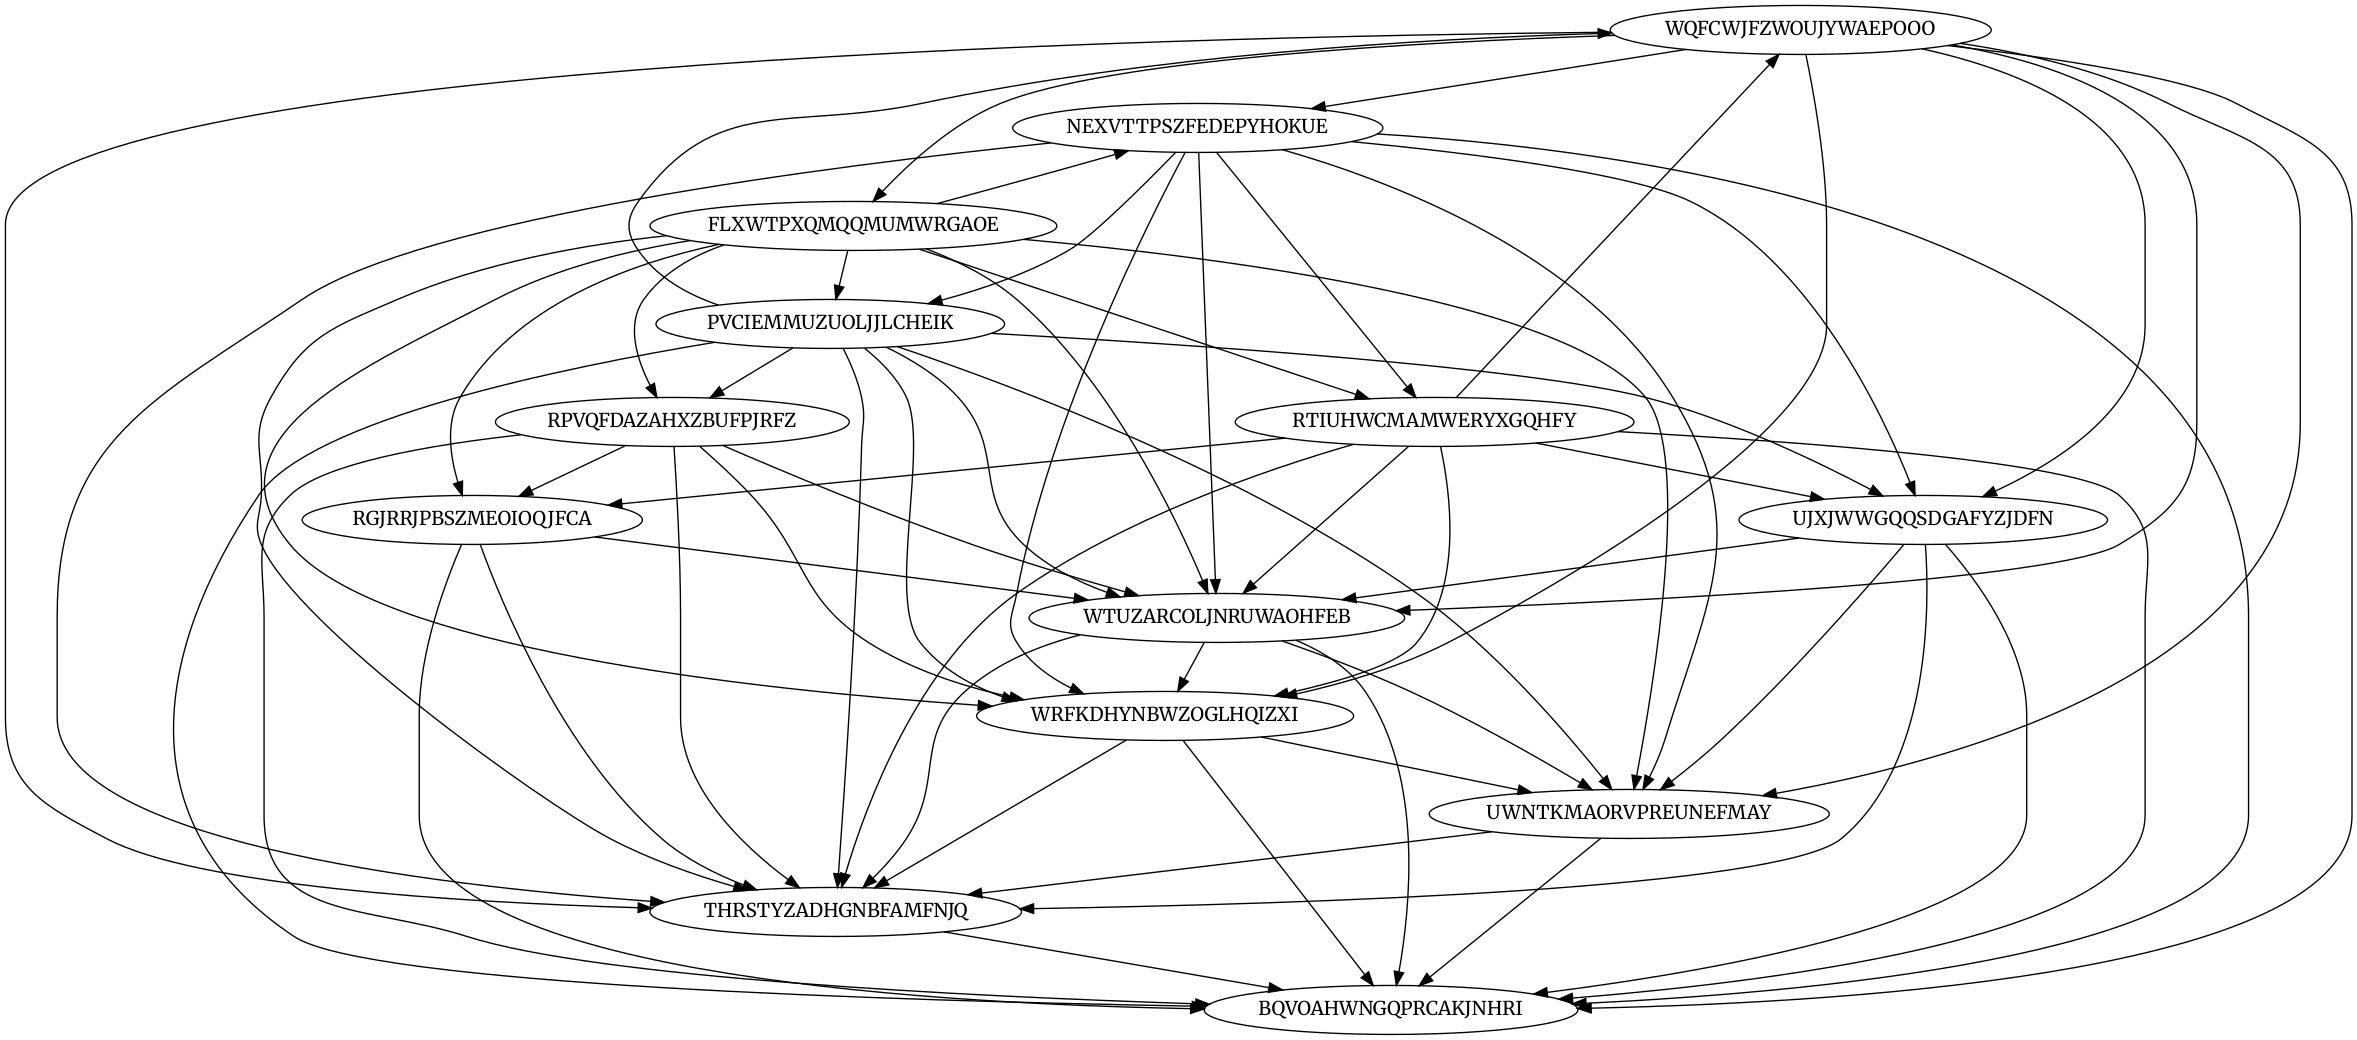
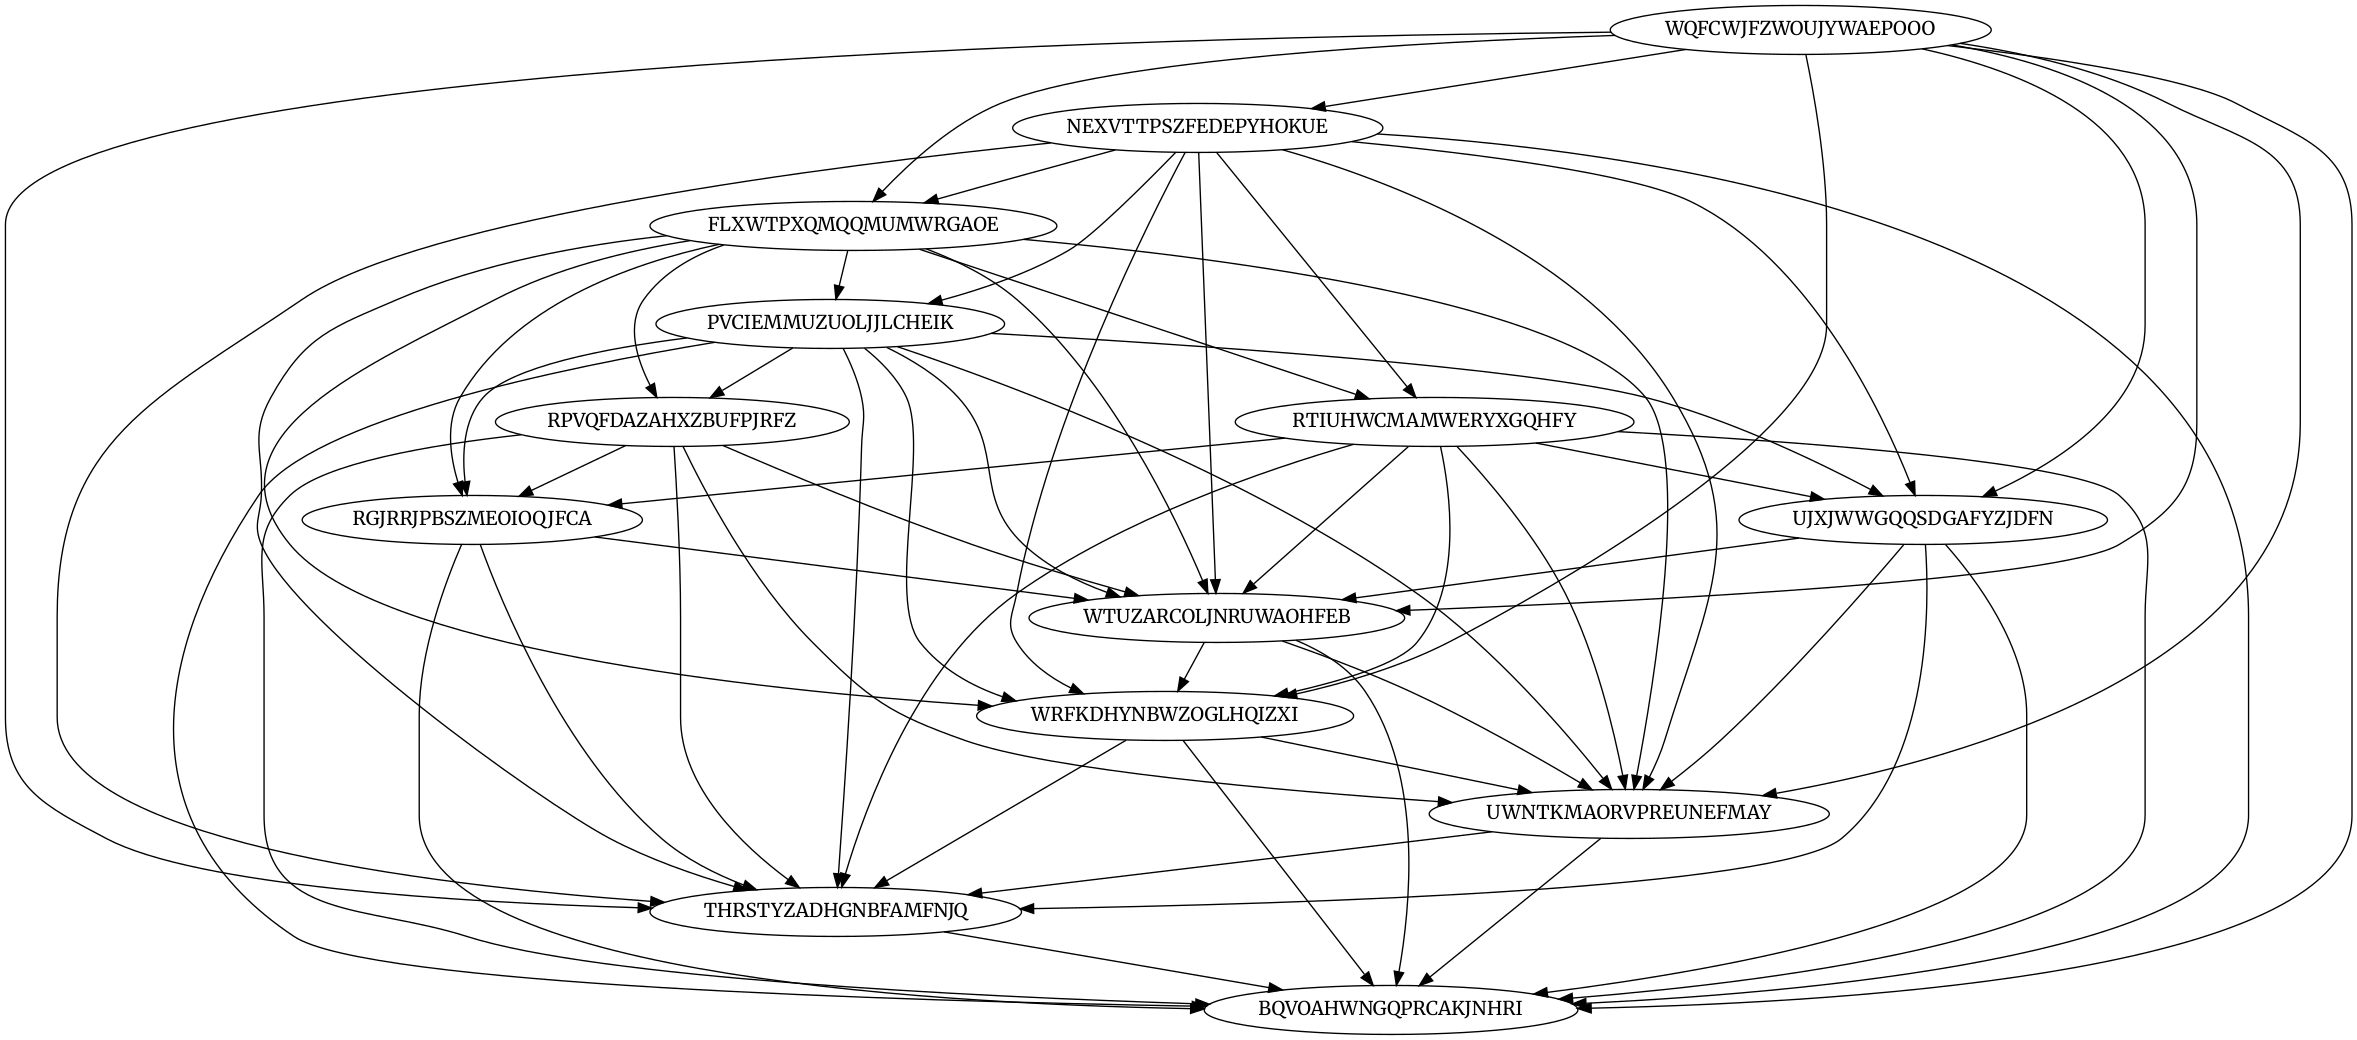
(1028, 84) -> (538, 368)
(1026, 179) -> (1026, 174)
(1613, 231) -> (1563, 589)
(827, 607) -> (993, 748)
(940, 725) -> none
